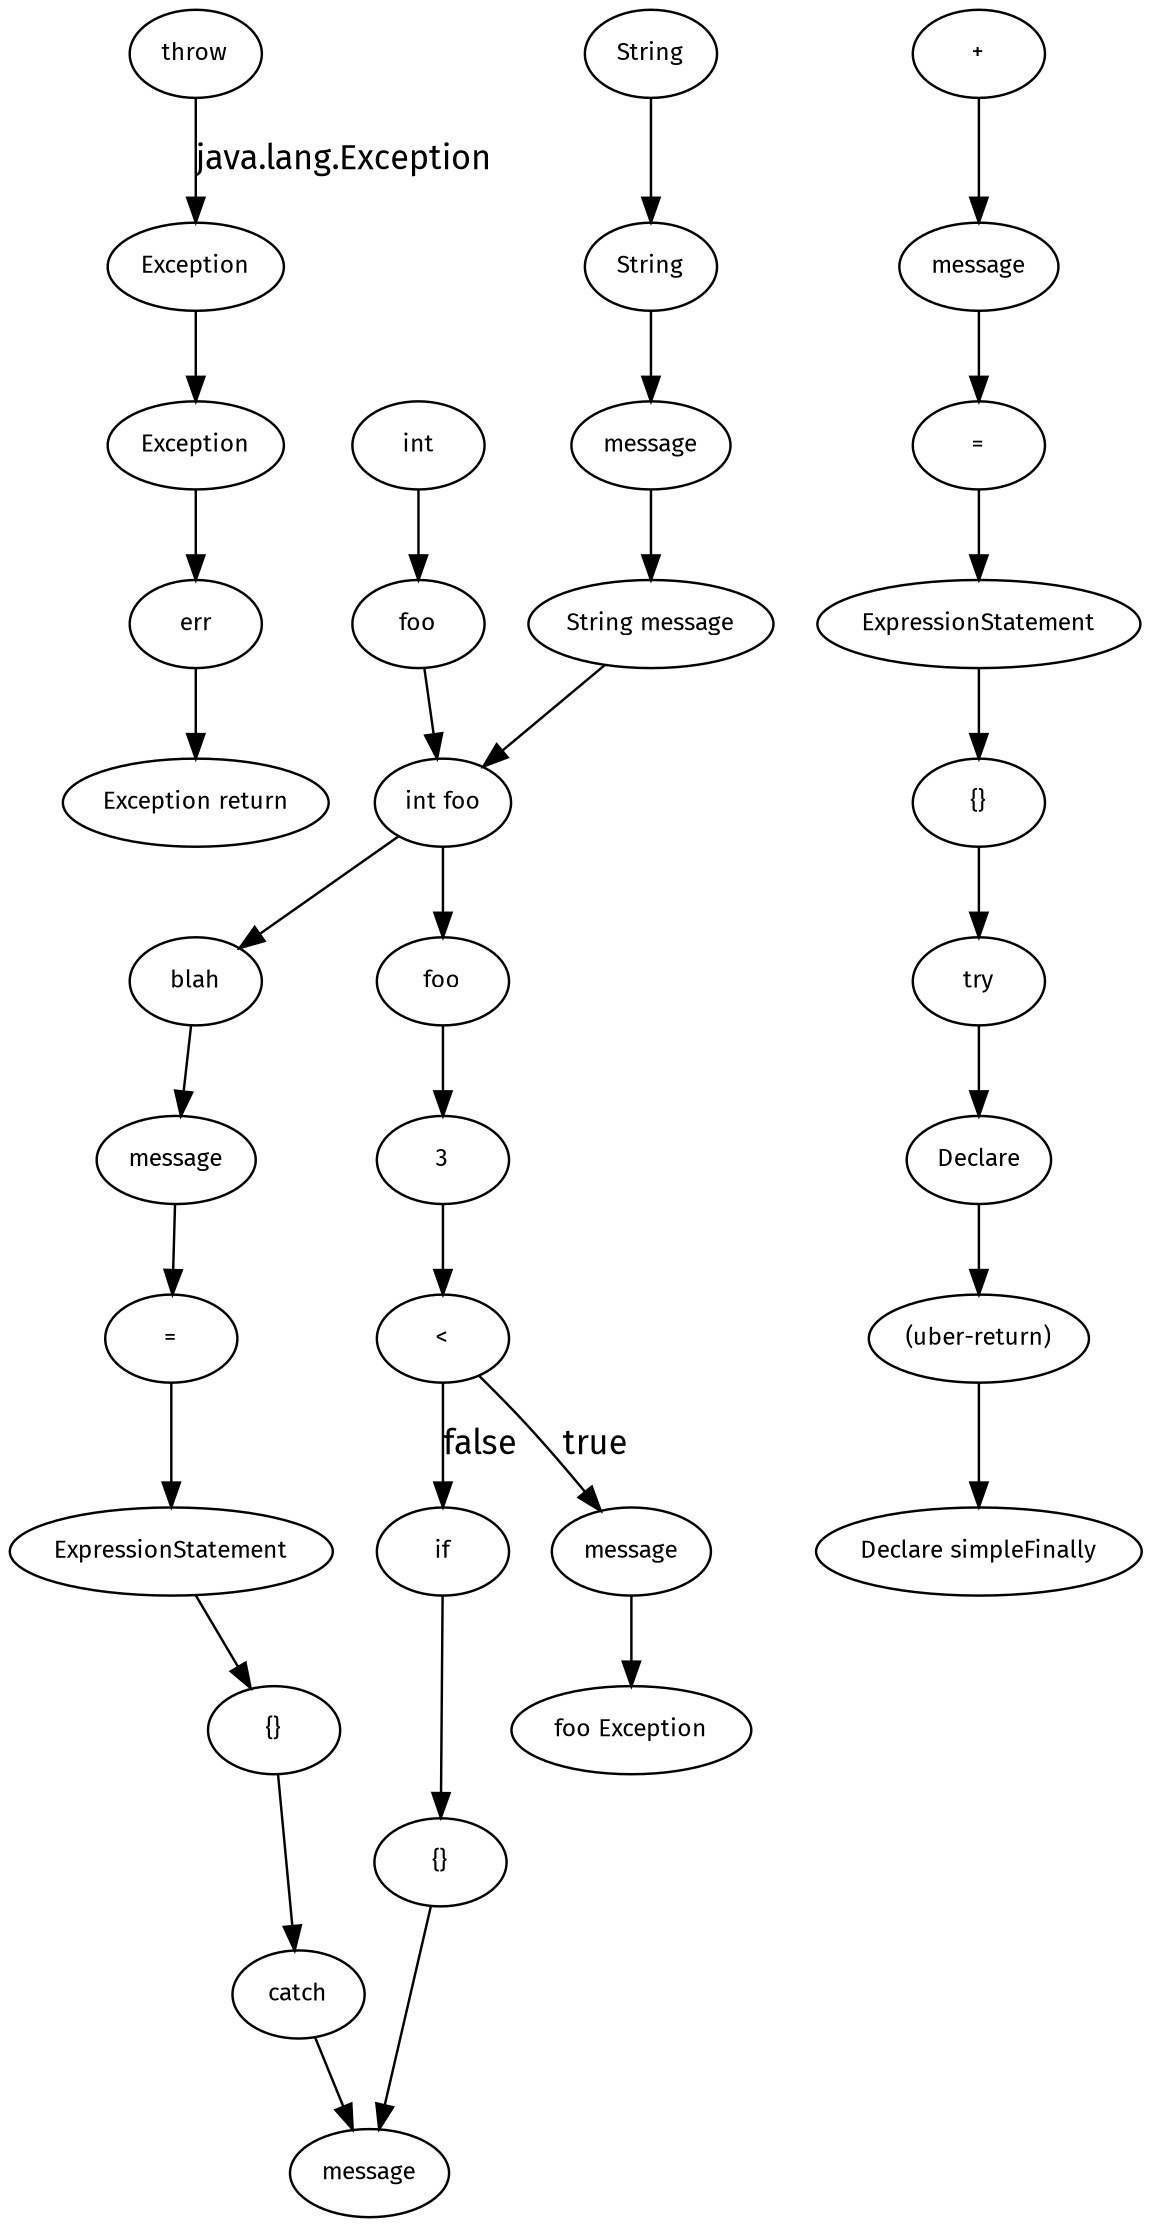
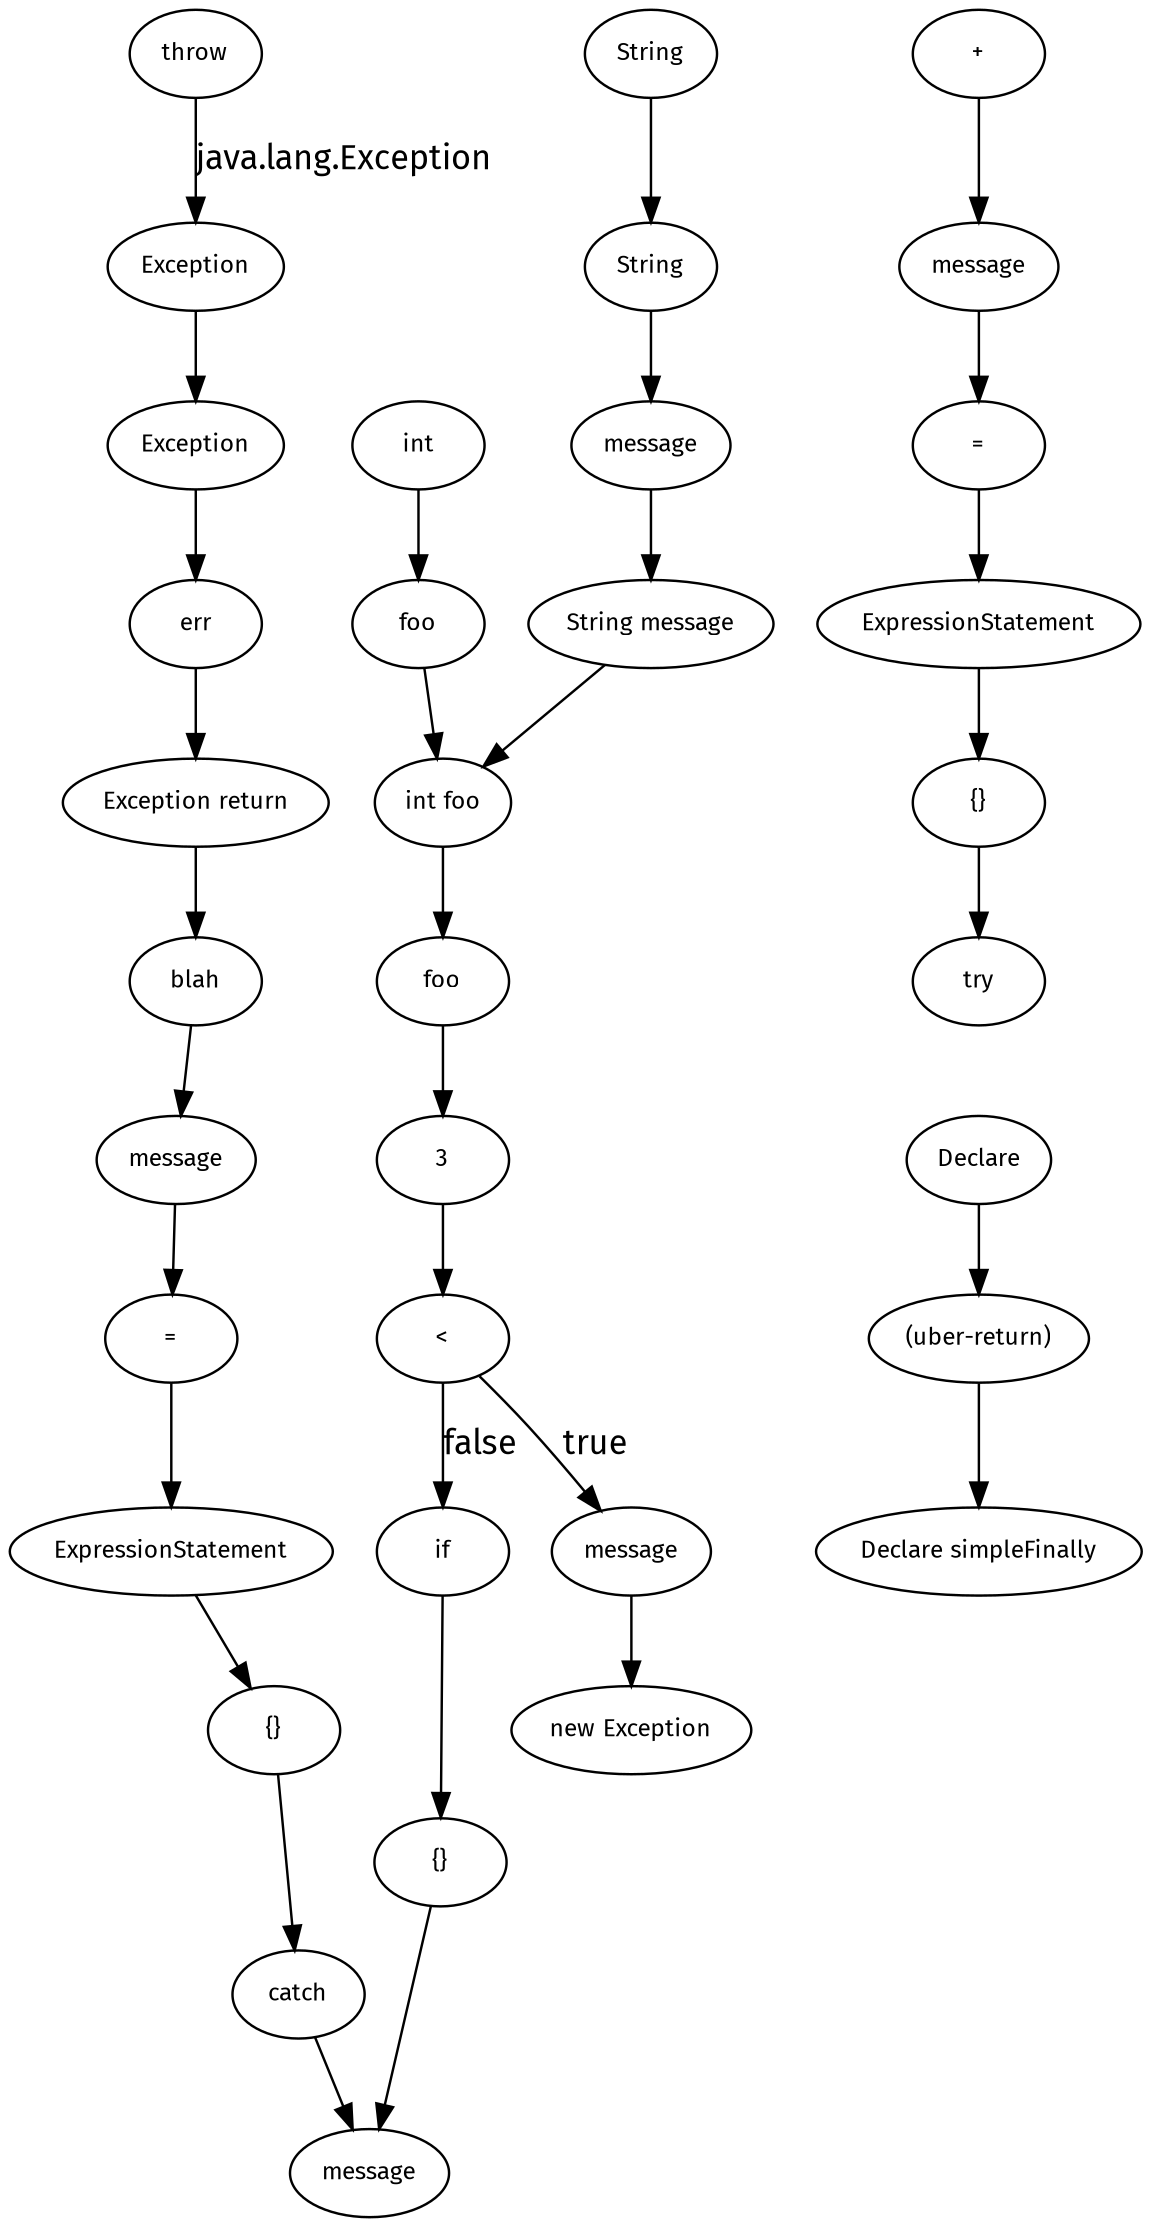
(329, 885) -> (196, 880)
(979, 1059) -> none
(631, 1730) -> (631, 1730)
